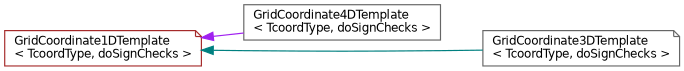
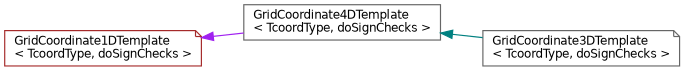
(348, 51) -> (468, 36)
